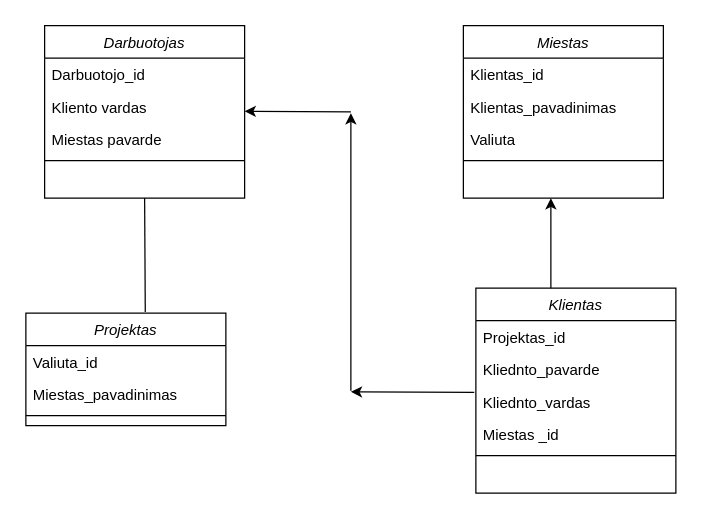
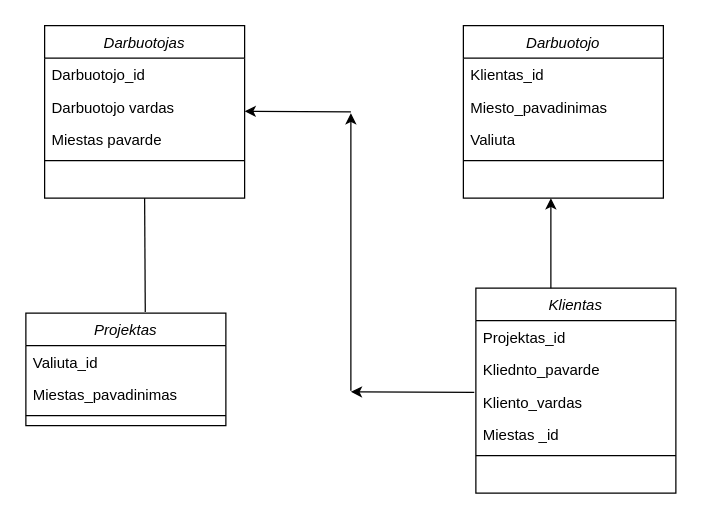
(563, 43) -> (563, 43)
(104, 108) -> (121, 108)
(546, 108) -> (540, 108)
(542, 403) -> (537, 403)
